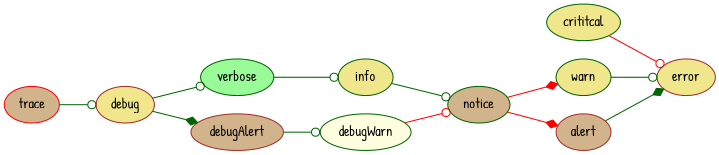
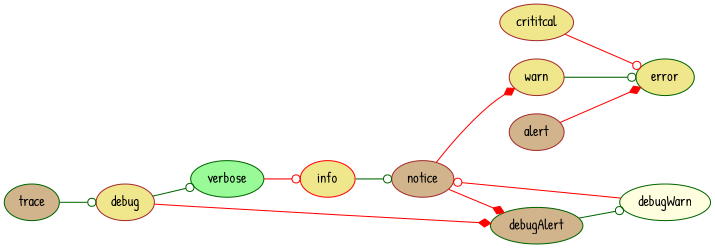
(584, 22) -> (537, 22)
(302, 77) -> (278, 179)
(366, 77) -> (328, 179)
(584, 77) -> (537, 77)
(686, 77) -> (665, 77)
(32, 105) -> (32, 202)
(479, 105) -> (423, 179)
(629, 108) -> (595, 107)
(169, 115) -> (316, 214)
(527, 117) -> (471, 198)
(237, 132) -> (537, 226)
